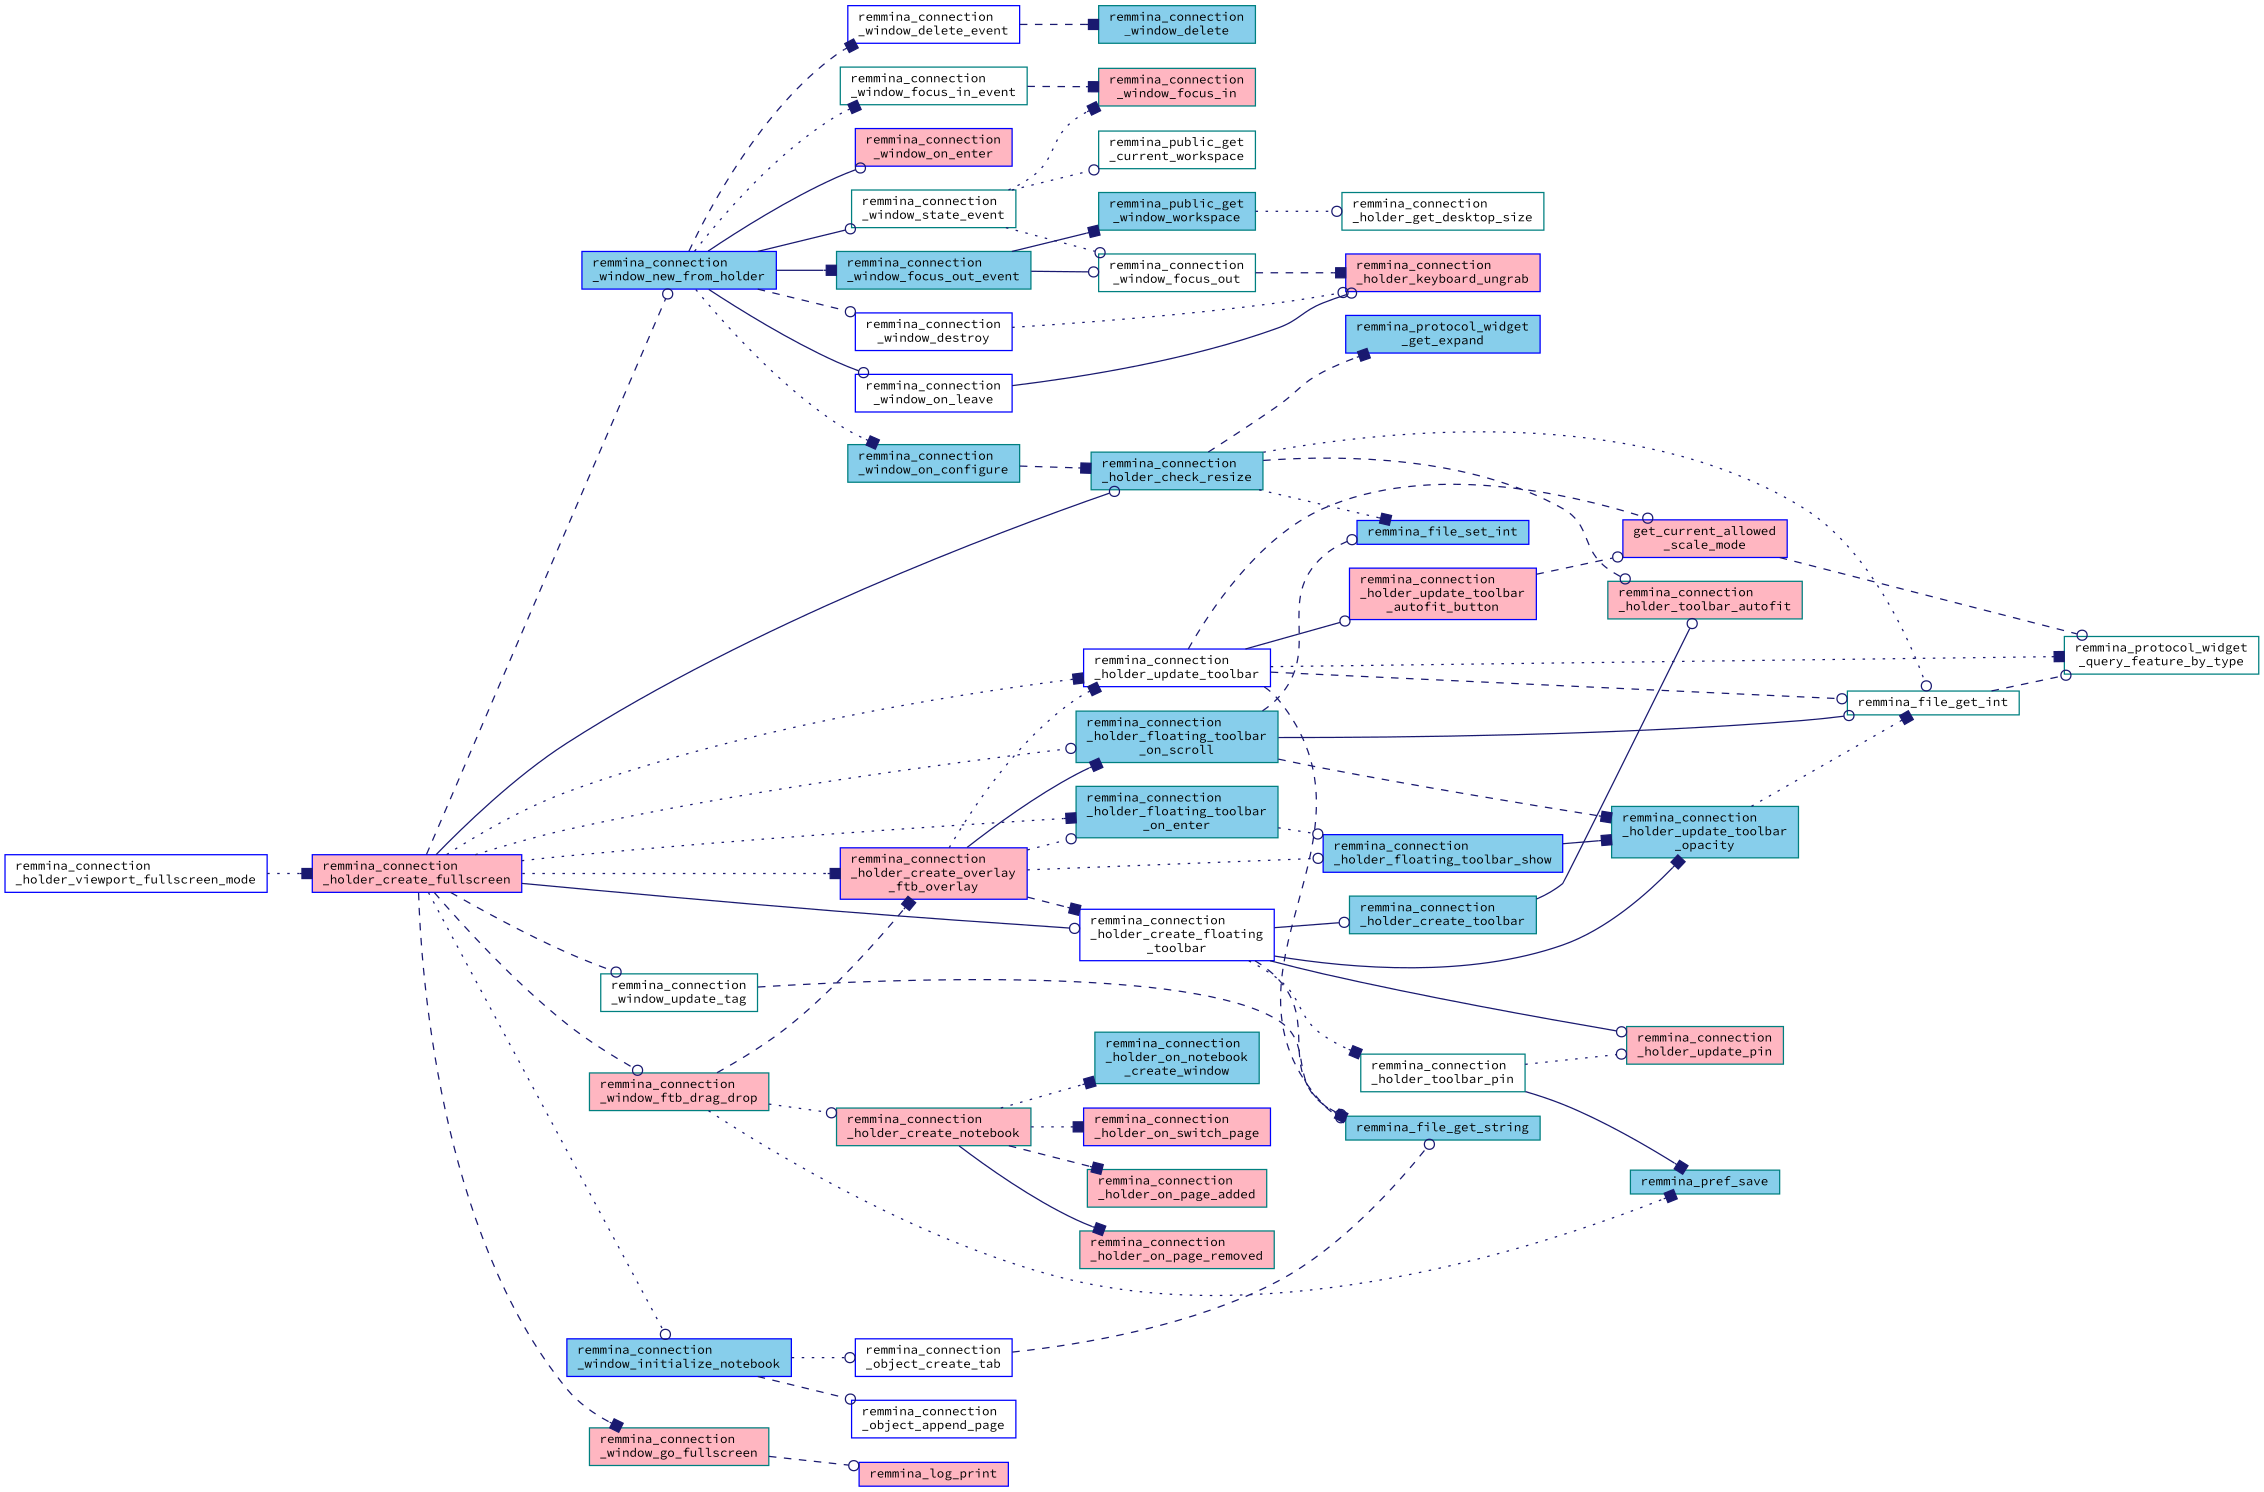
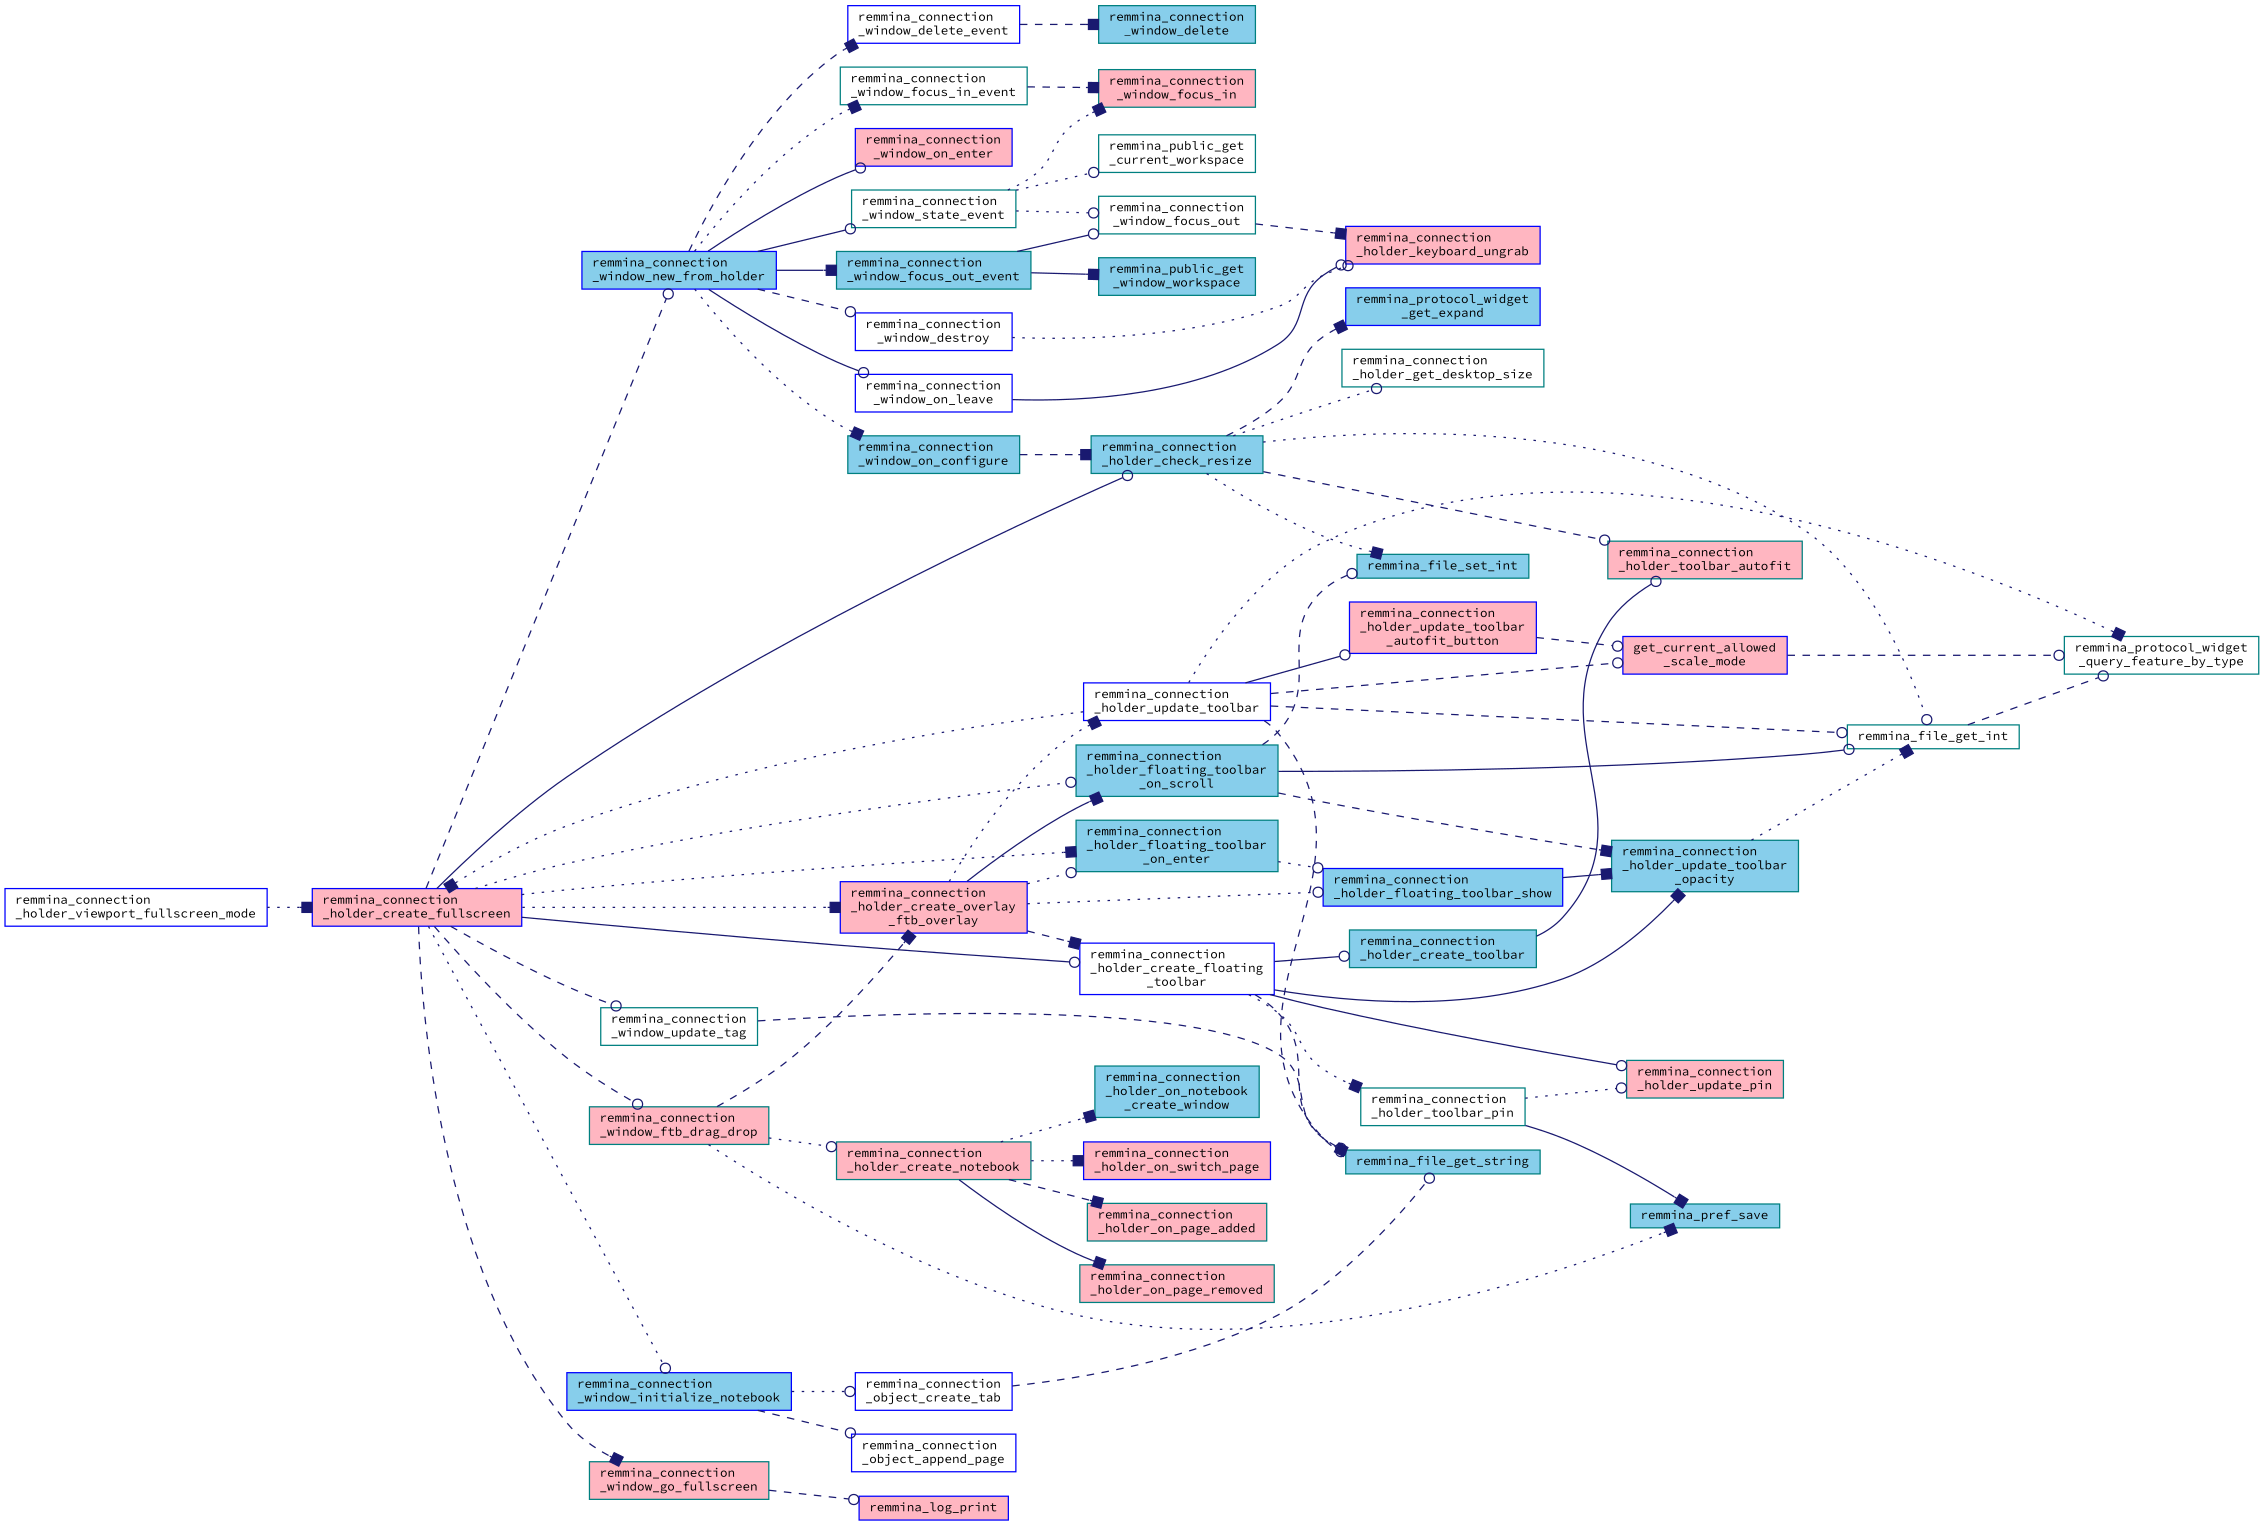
(1294, 211) -> (1302, 413)
(1443, 532) -> (1443, 566)
(749, 738) -> (762, 769)
